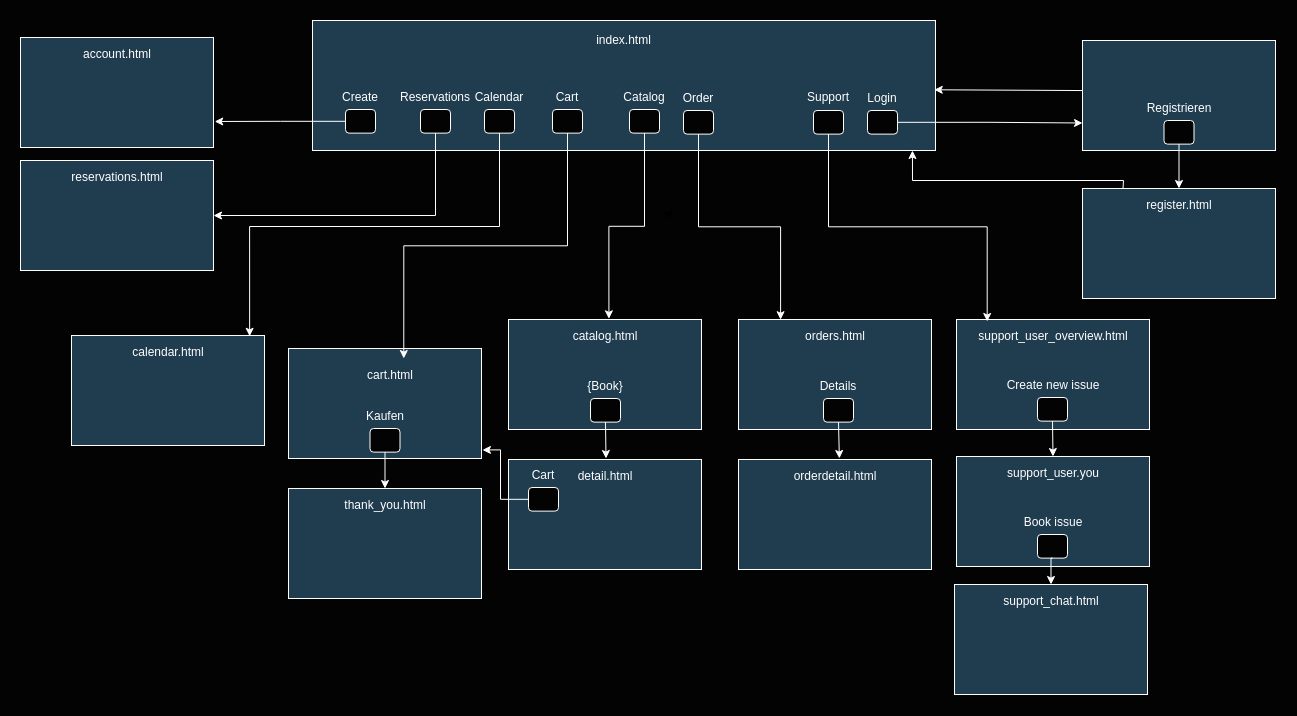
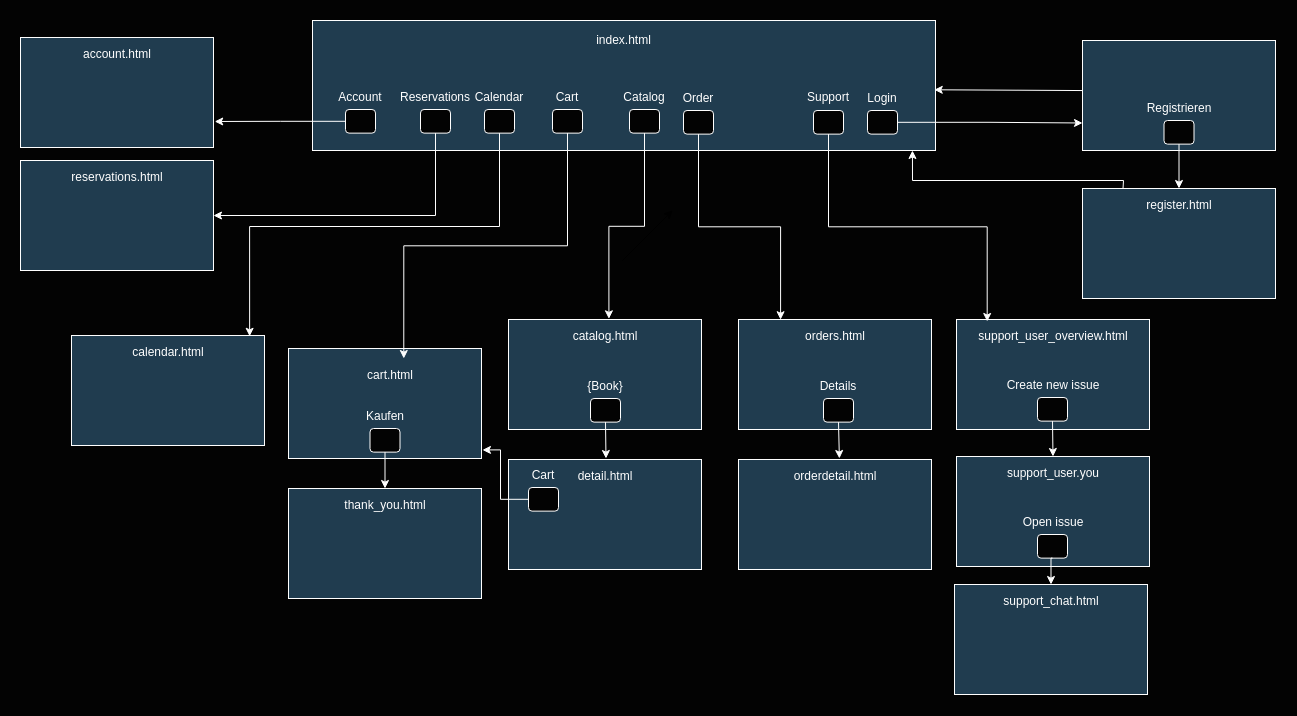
(361, 98) -> (361, 98)
(1054, 523) -> (1054, 523)
